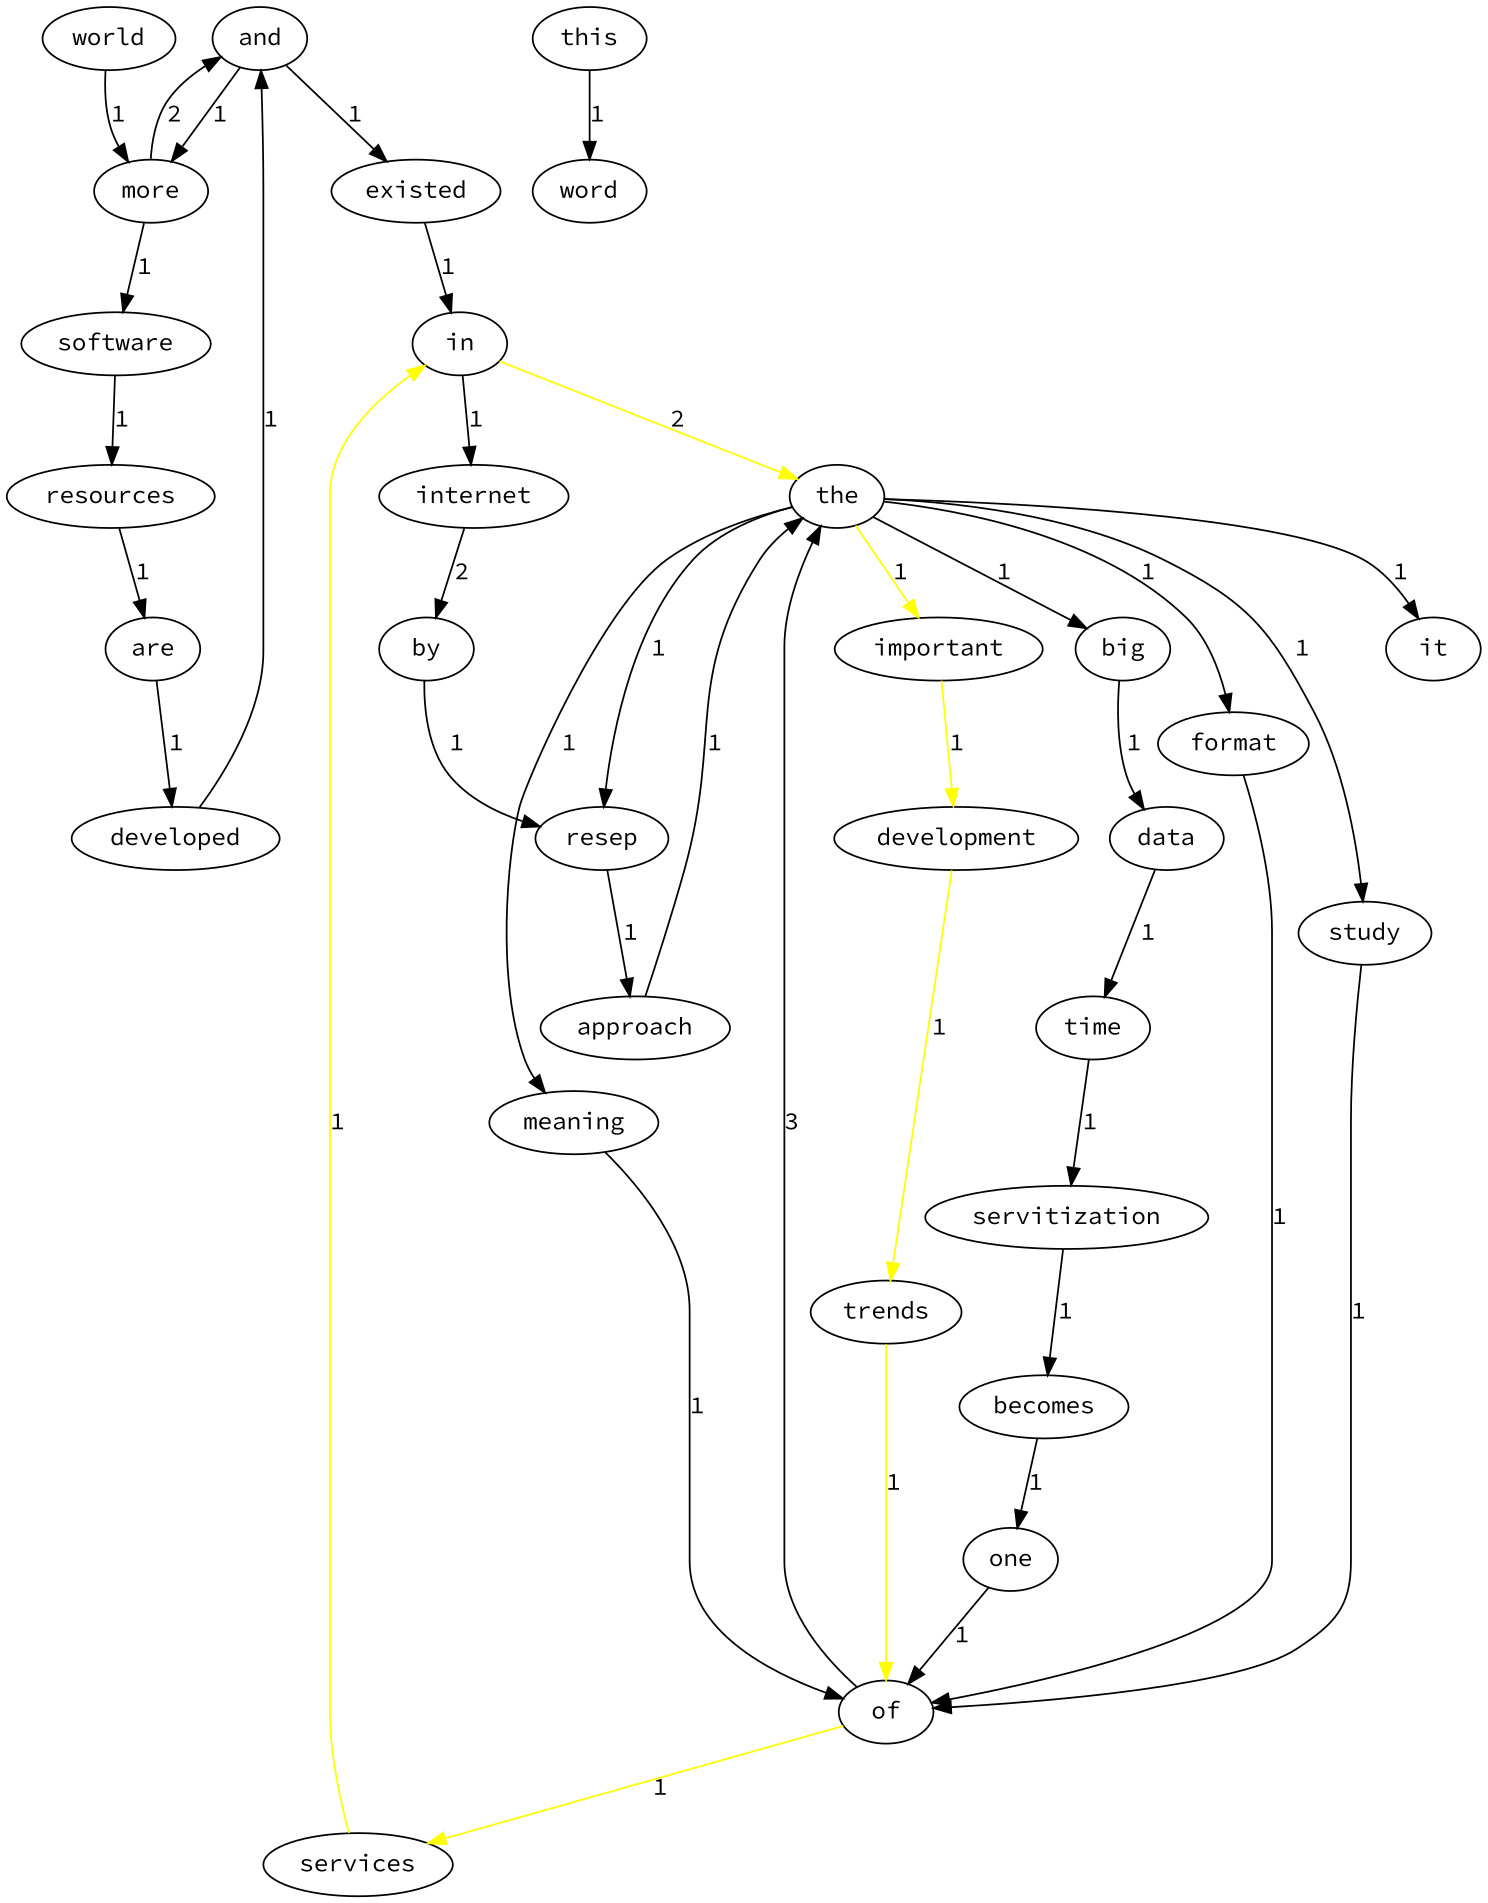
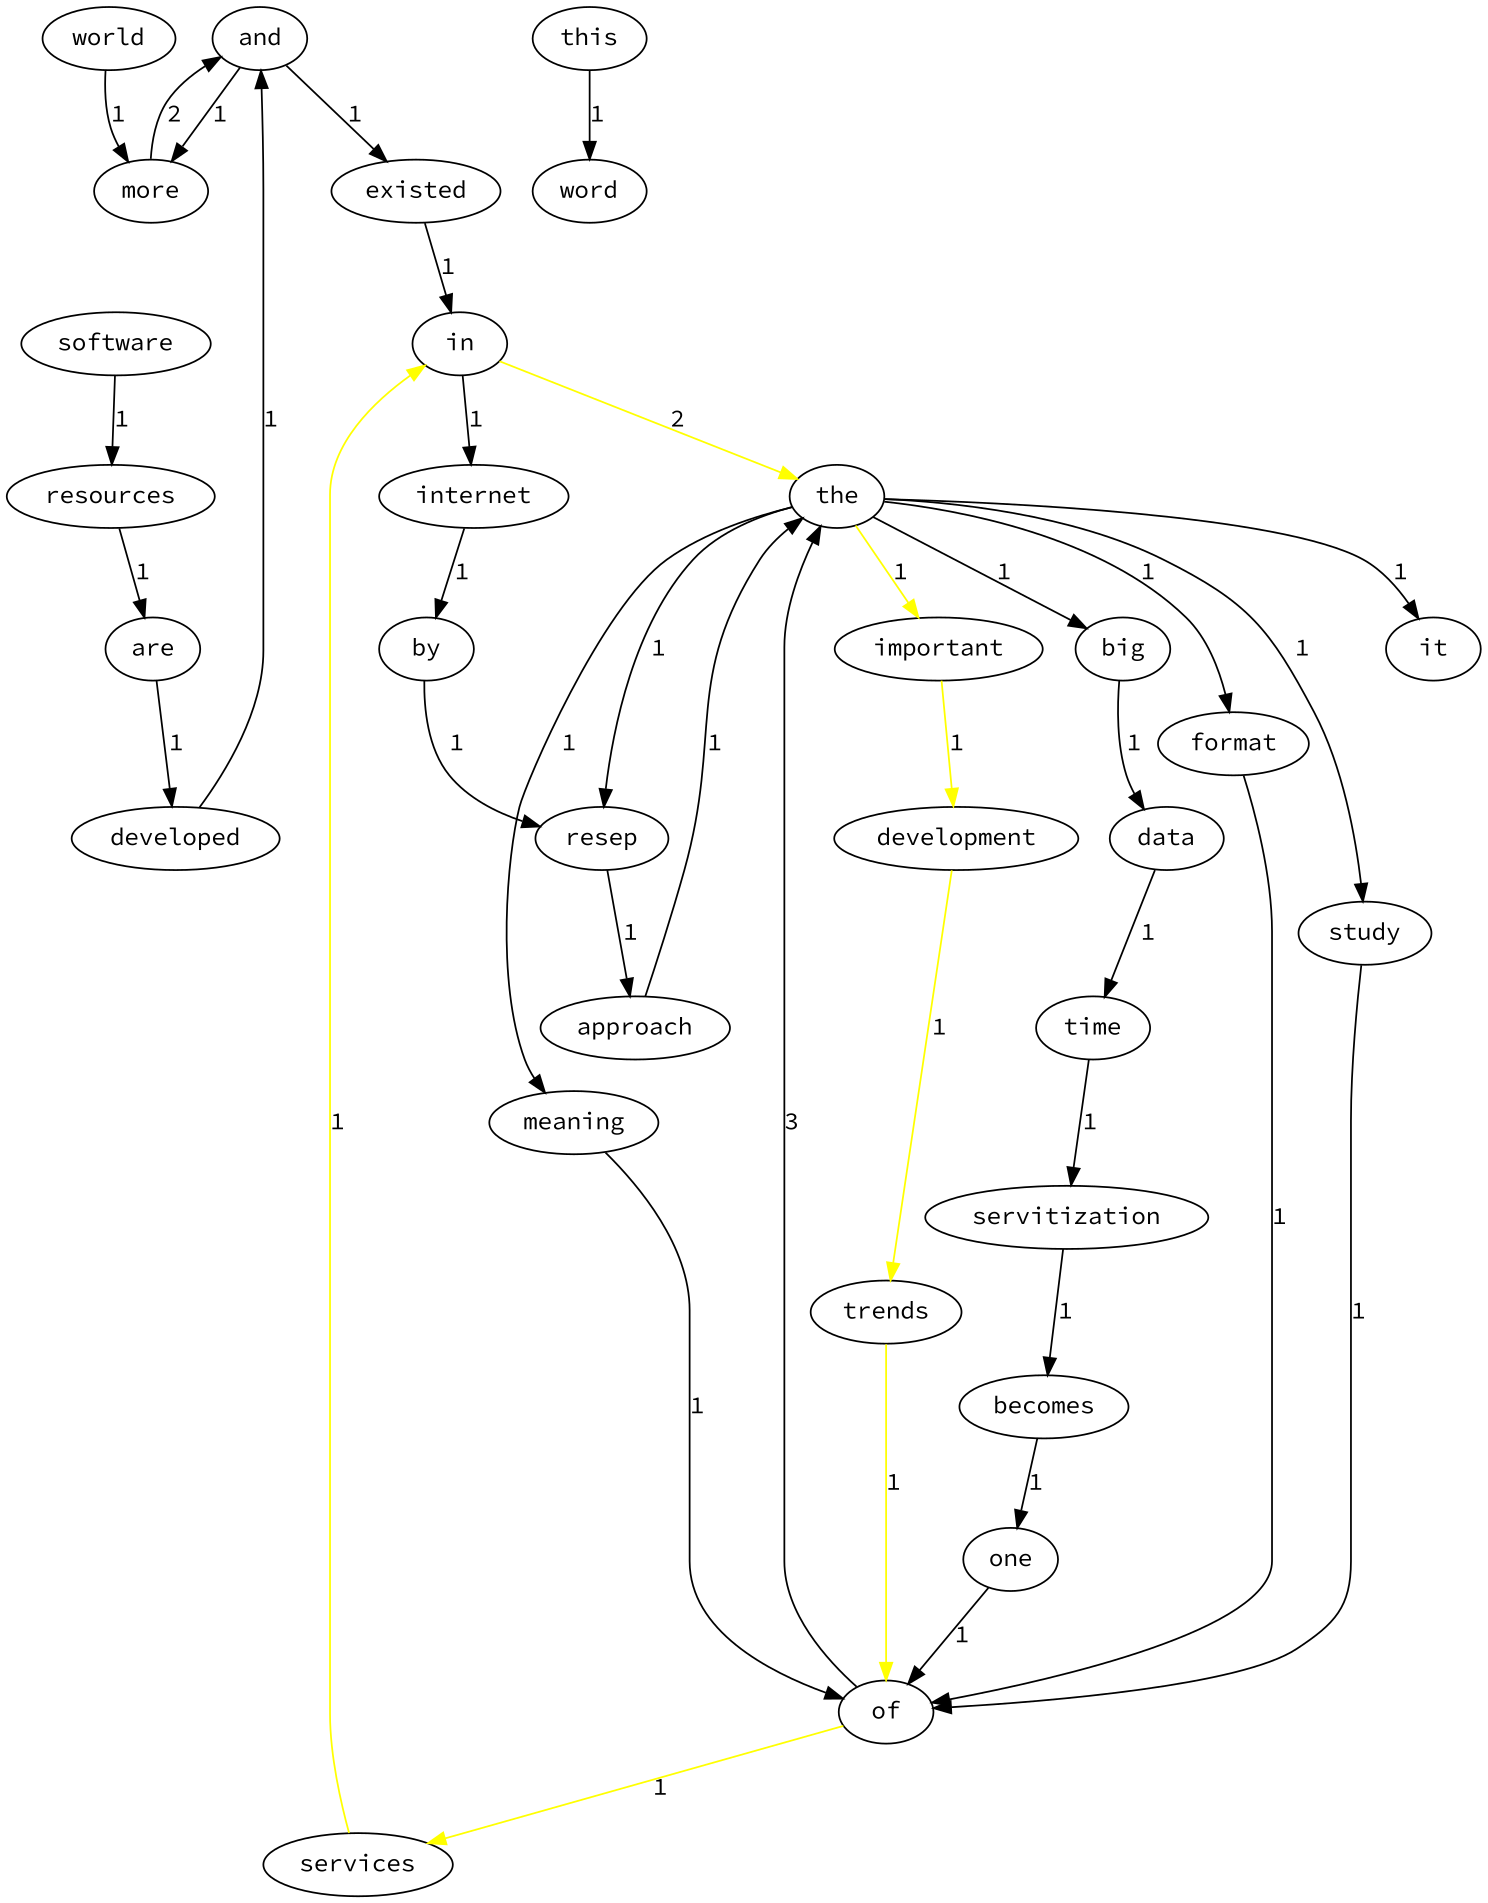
(136, 259) -> none
(462, 573) -> (462, 573)
